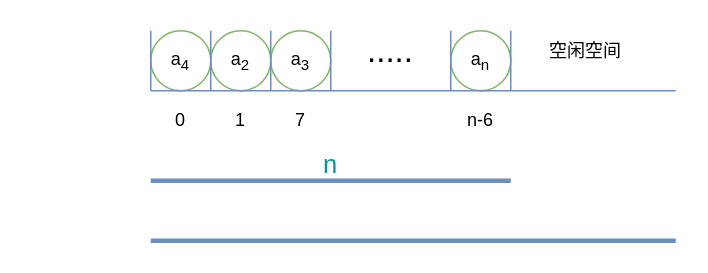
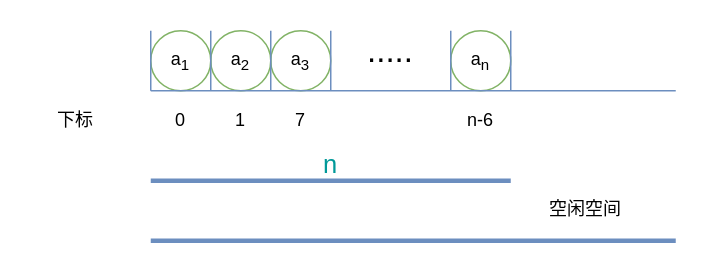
(586, 52) -> (586, 209)
(181, 61) -> (181, 61)
none -> (76, 121)
